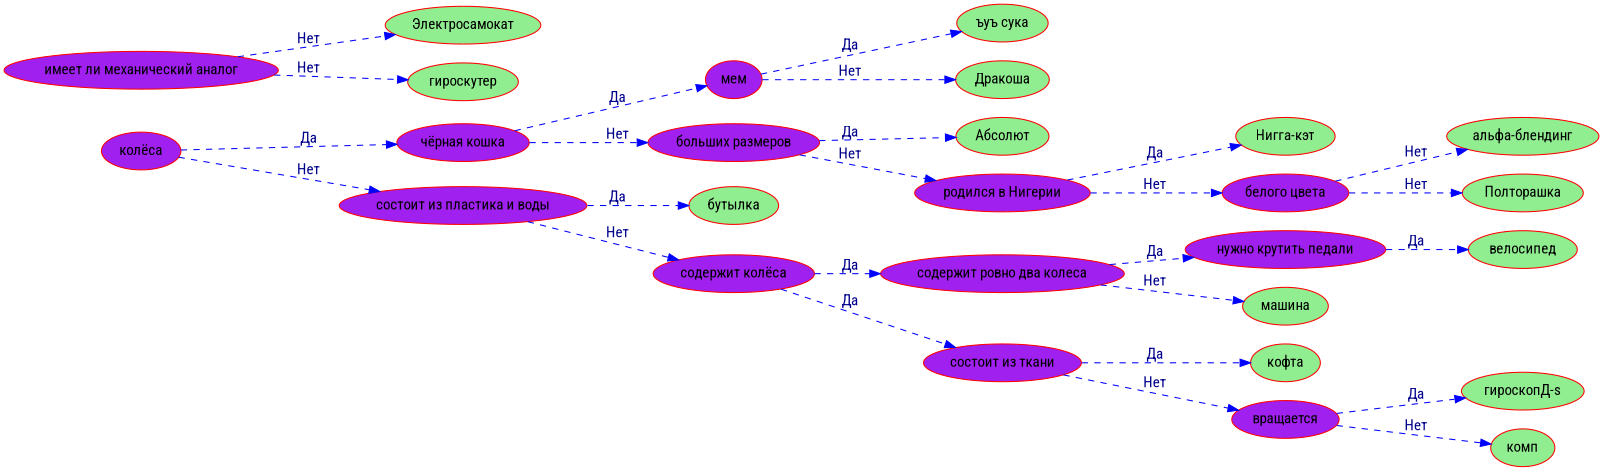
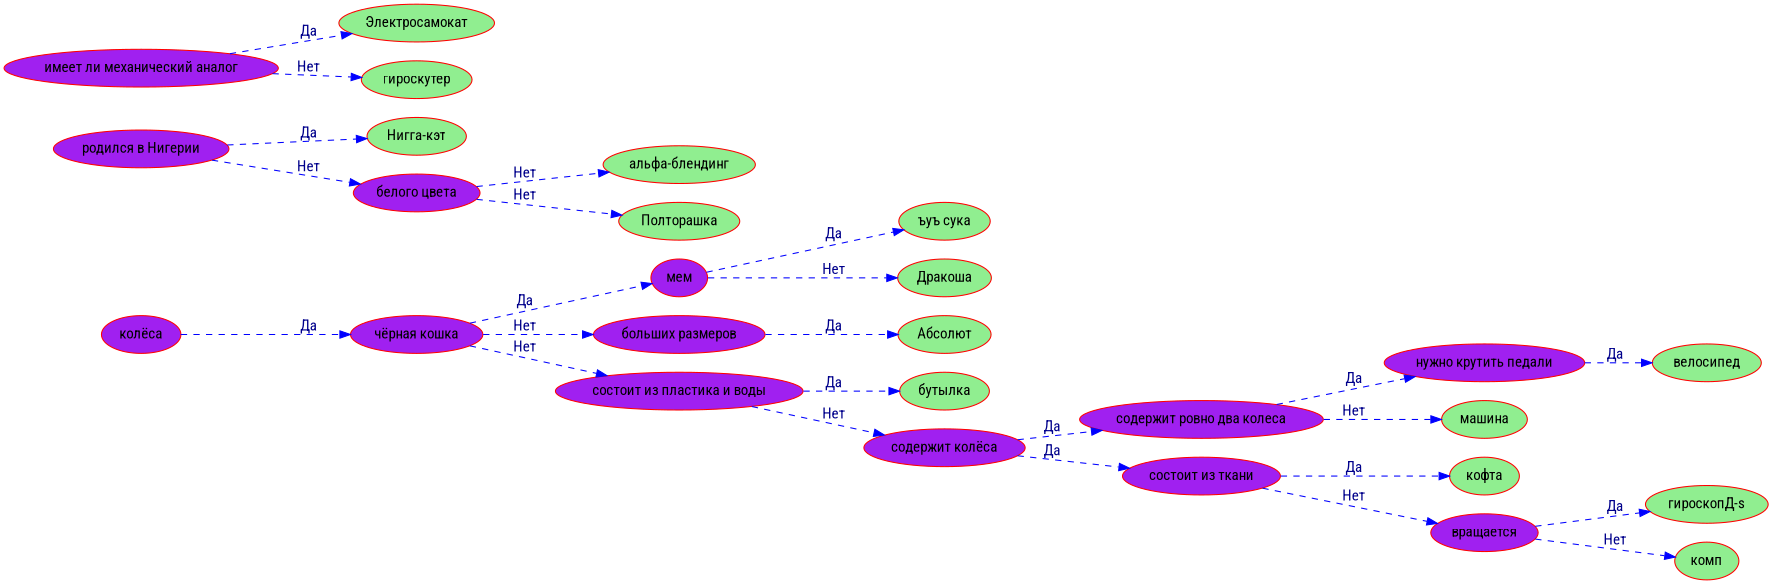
(309, 39) -> (309, 32)
(863, 167) -> none
(274, 173) -> (533, 360)
